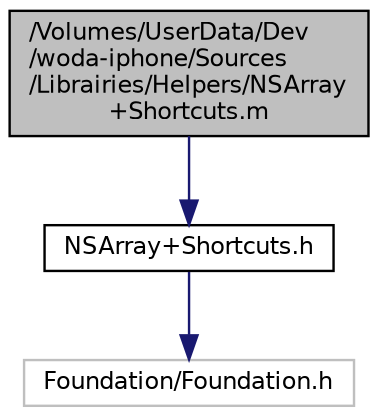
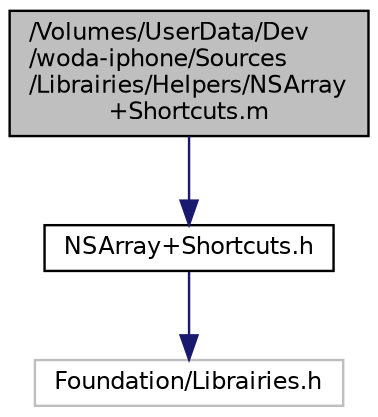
(189, 383) -> (189, 383)
